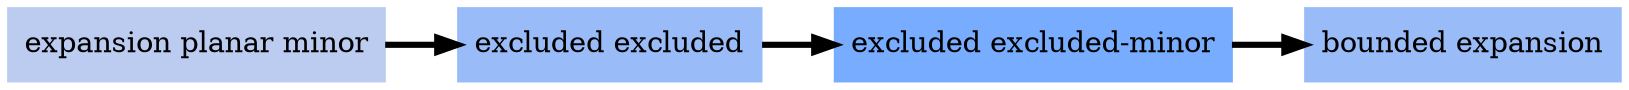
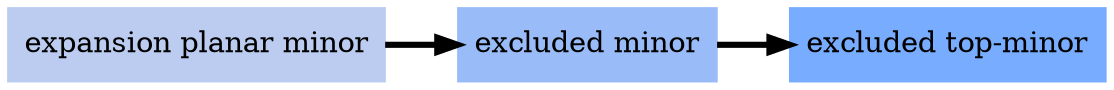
(610, 45) -> (587, 45)
(1033, 45) -> (948, 45)
(1463, 45) -> none
